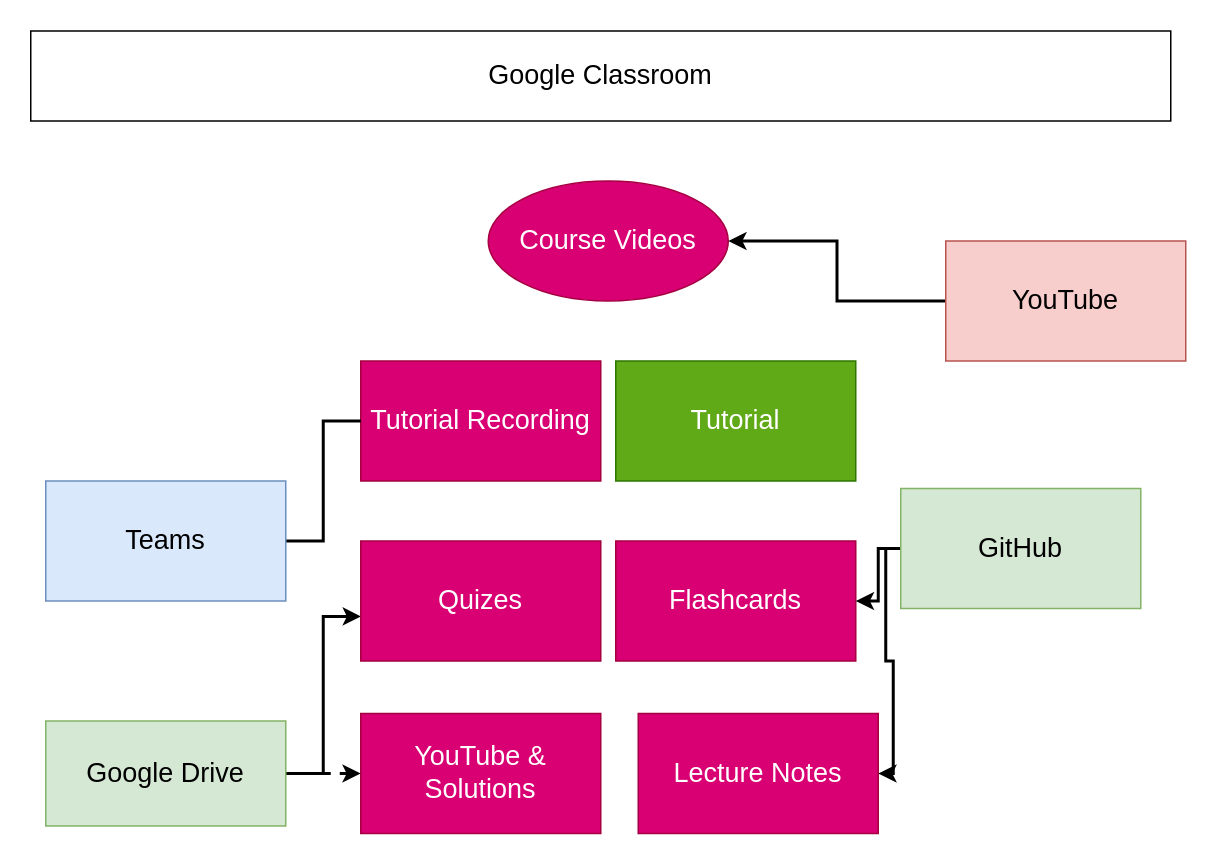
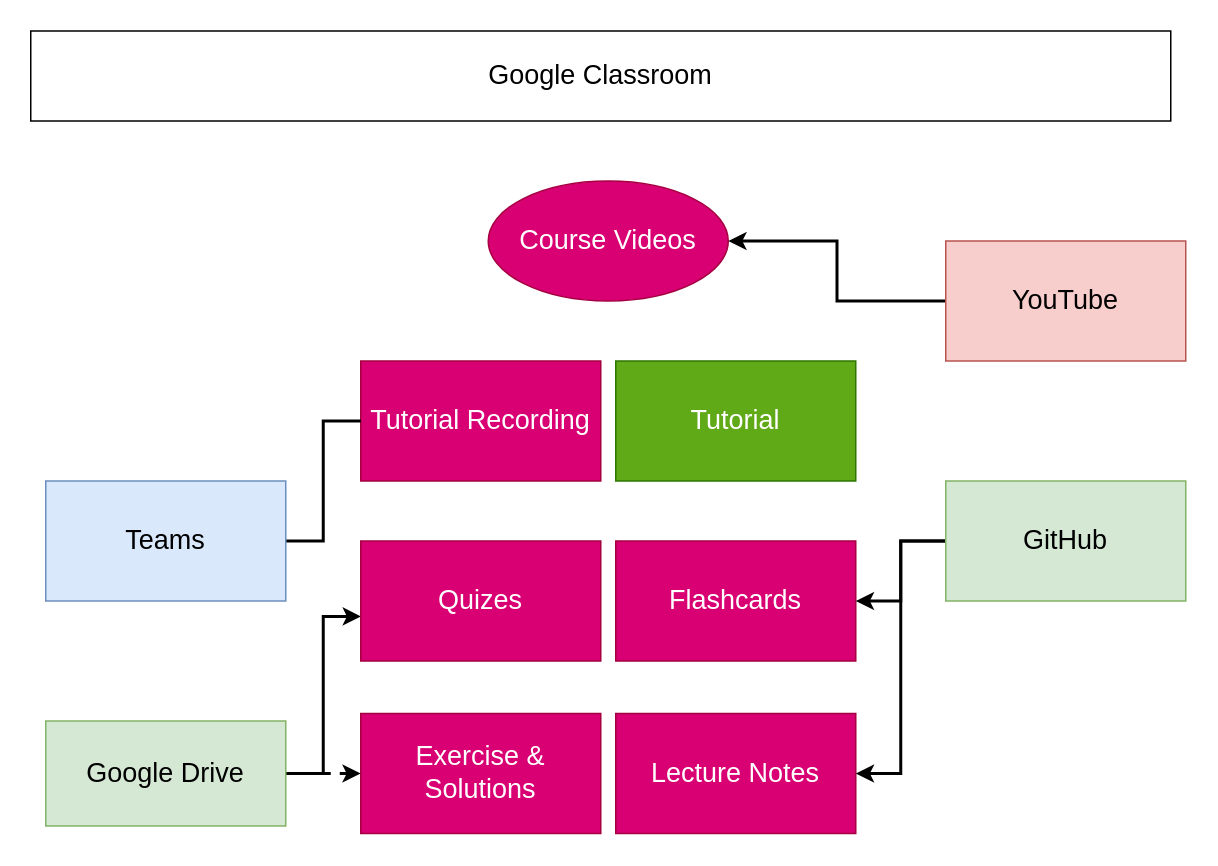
(1021, 548) -> (1066, 541)
(481, 773) -> (481, 773)
(758, 773) -> (736, 773)
